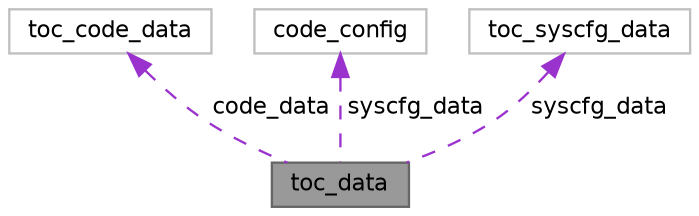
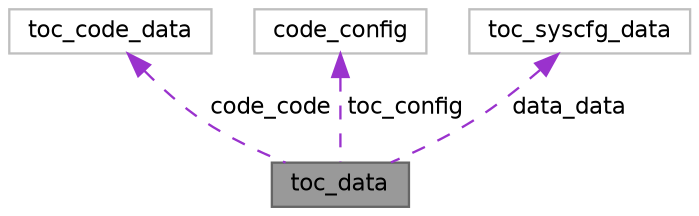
(268, 108) -> (267, 108)
(412, 108) -> (402, 108)
(596, 108) -> (566, 108)
